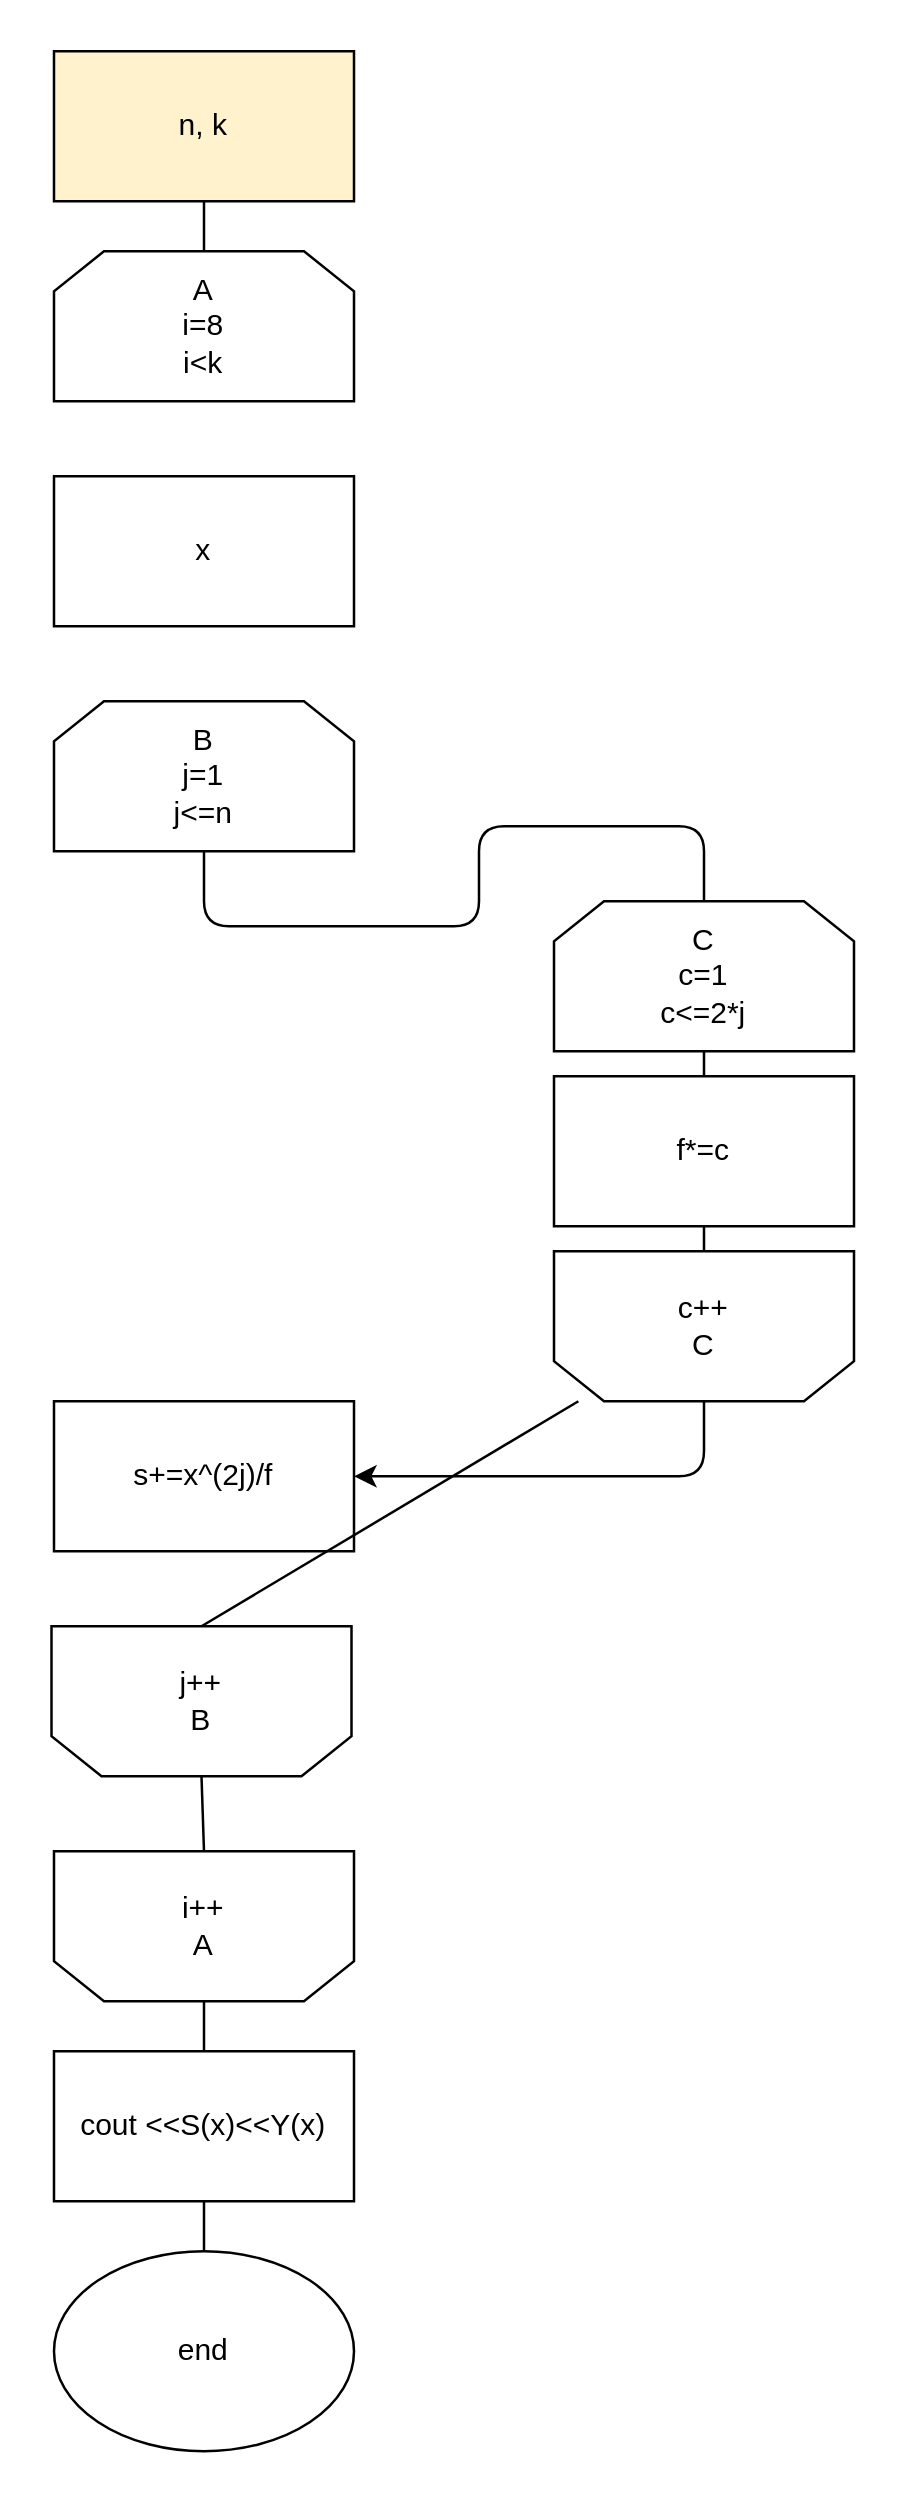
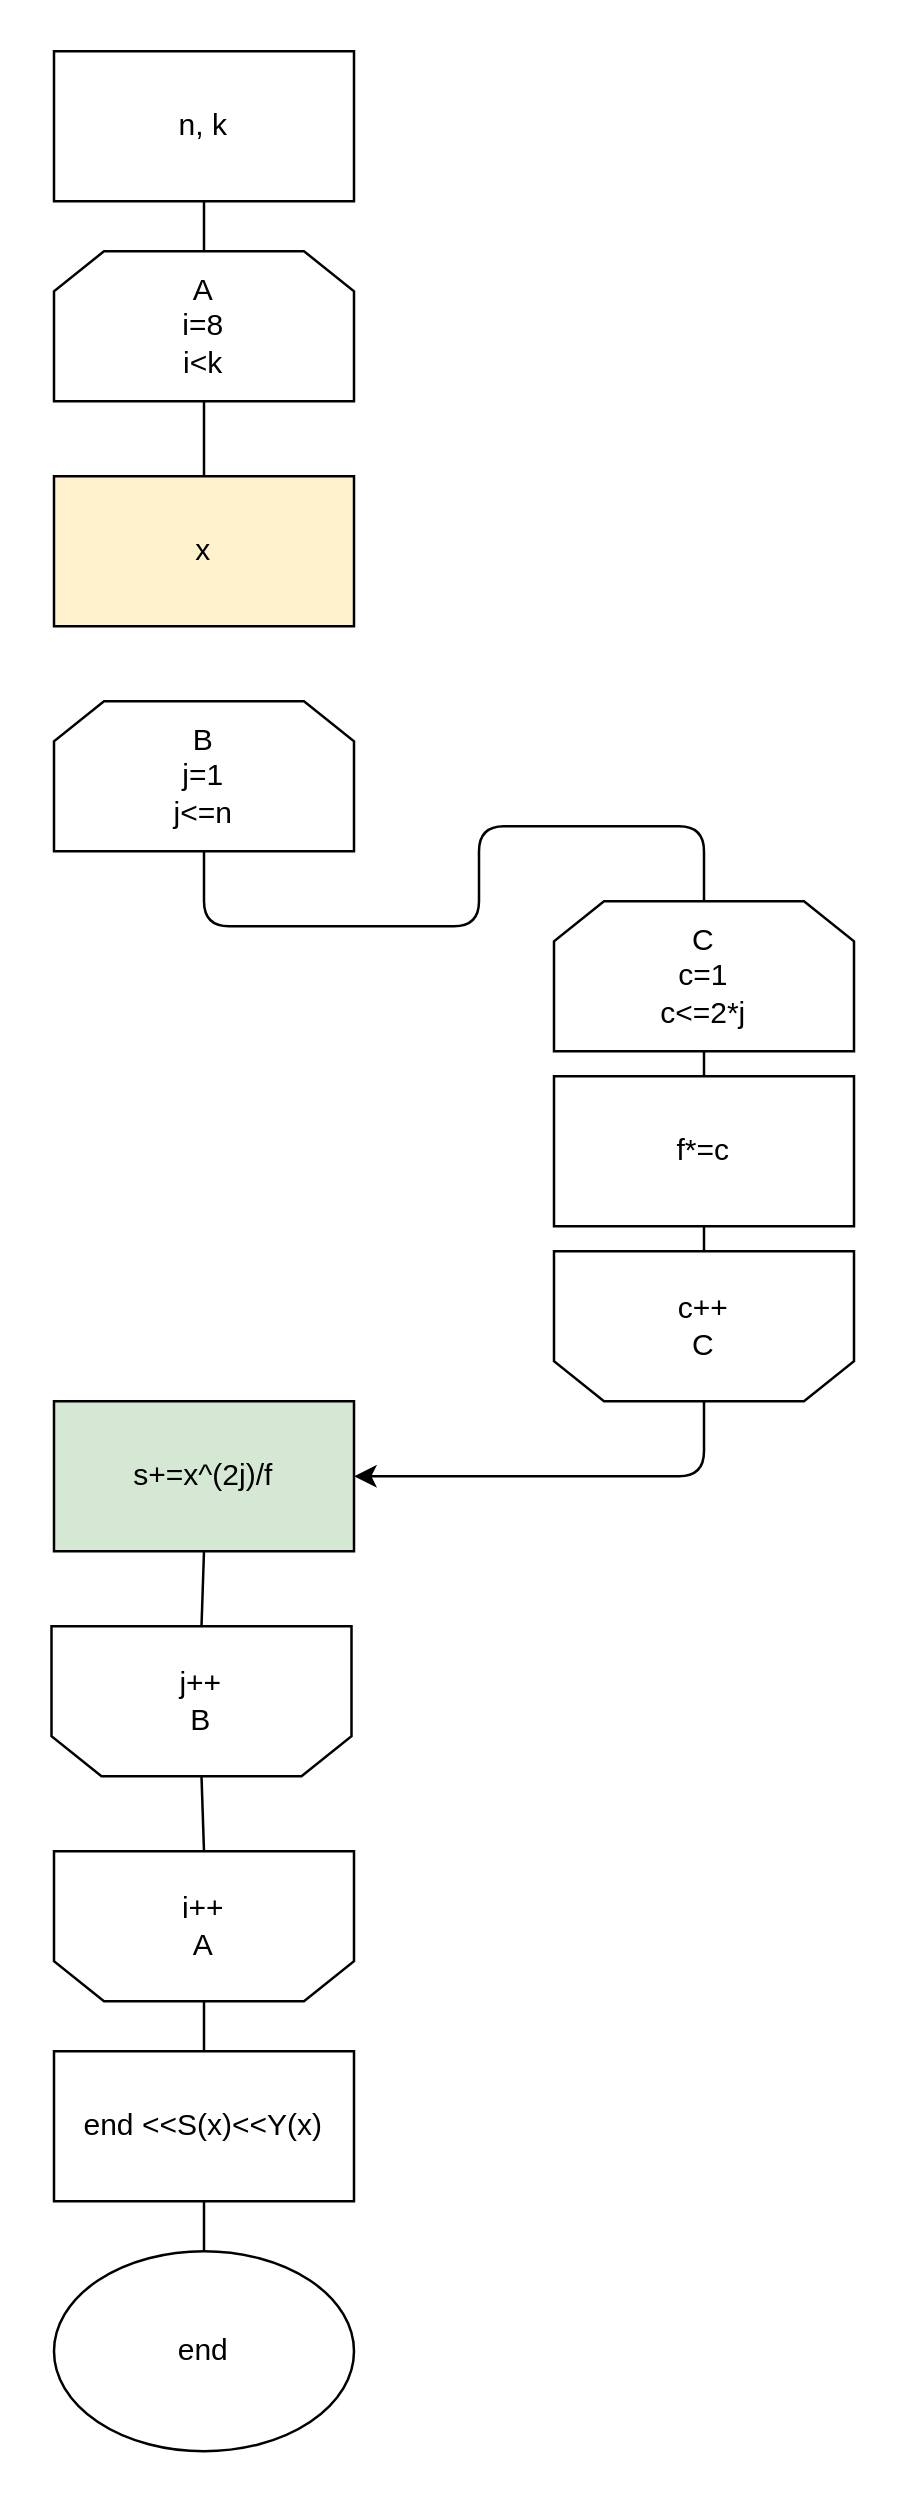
(204, 126) -> (204, 126)
none -> (204, 438)
(204, 551) -> (204, 551)
(204, 1476) -> (204, 1476)
(323, 1553) -> (202, 1589)
(204, 2126) -> (204, 2126)
